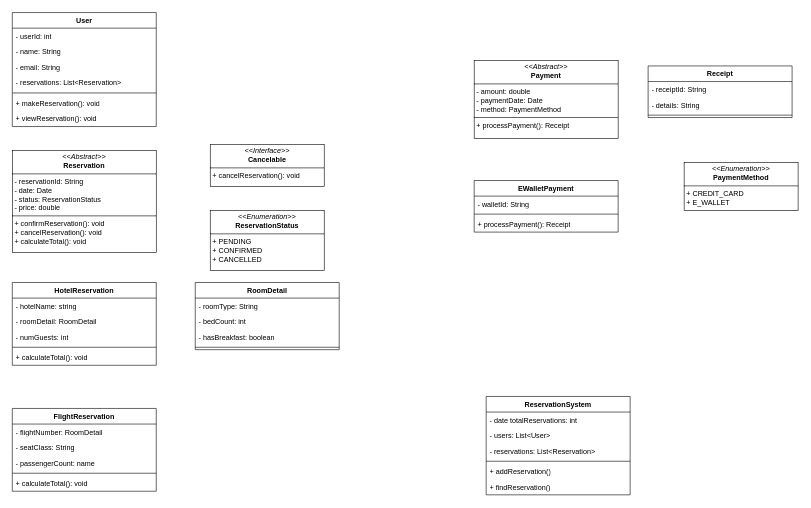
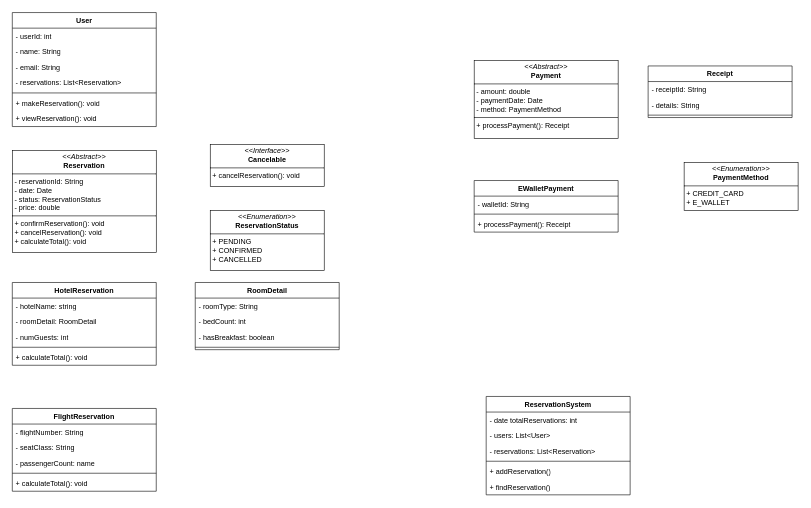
(62, 432) -> (55, 432)
